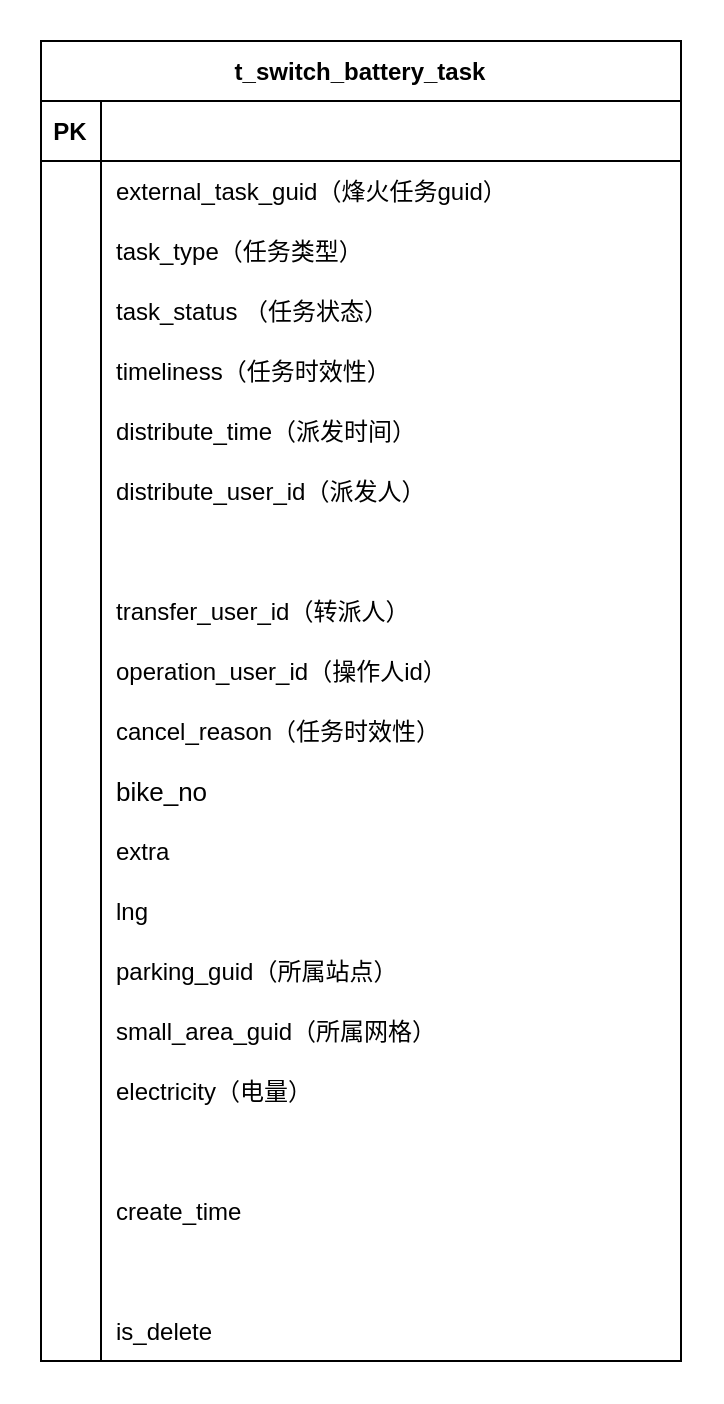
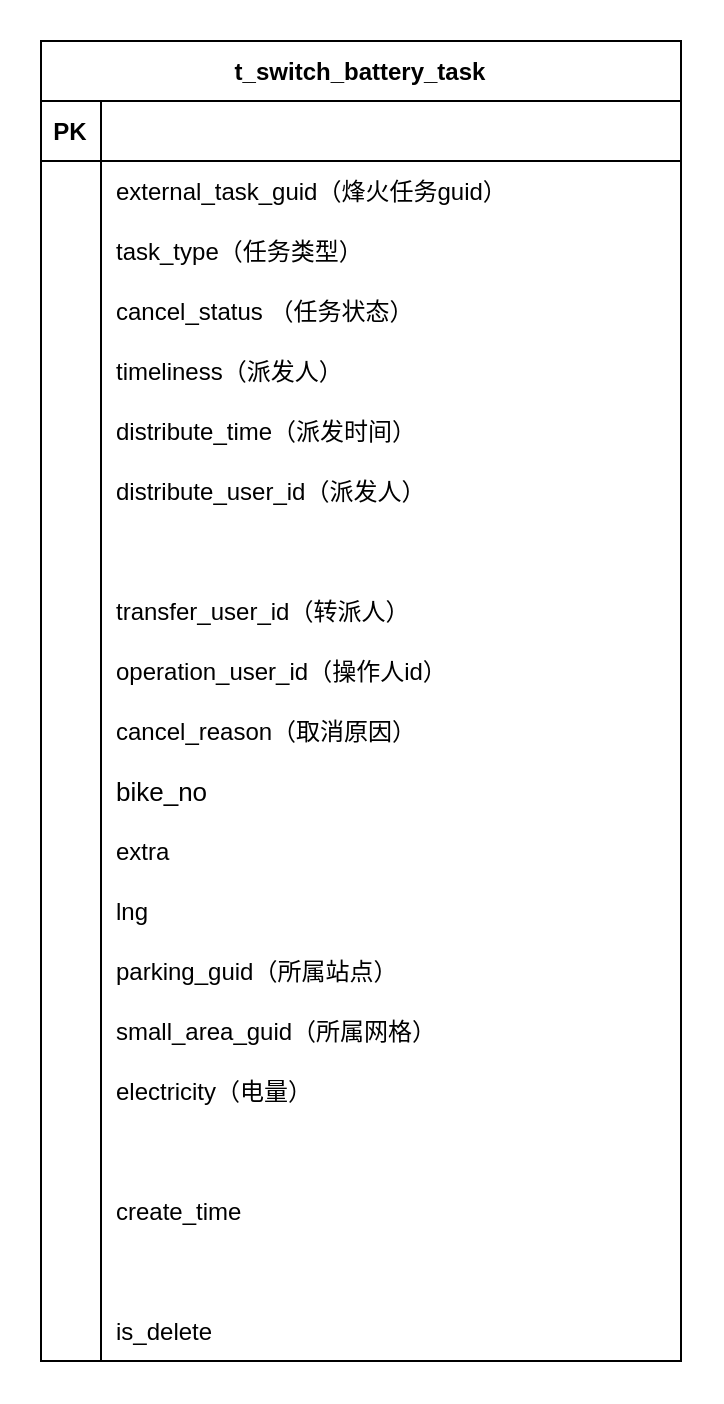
(266, 312) -> (276, 312)
(258, 372) -> (234, 372)
(284, 732) -> (272, 732)
